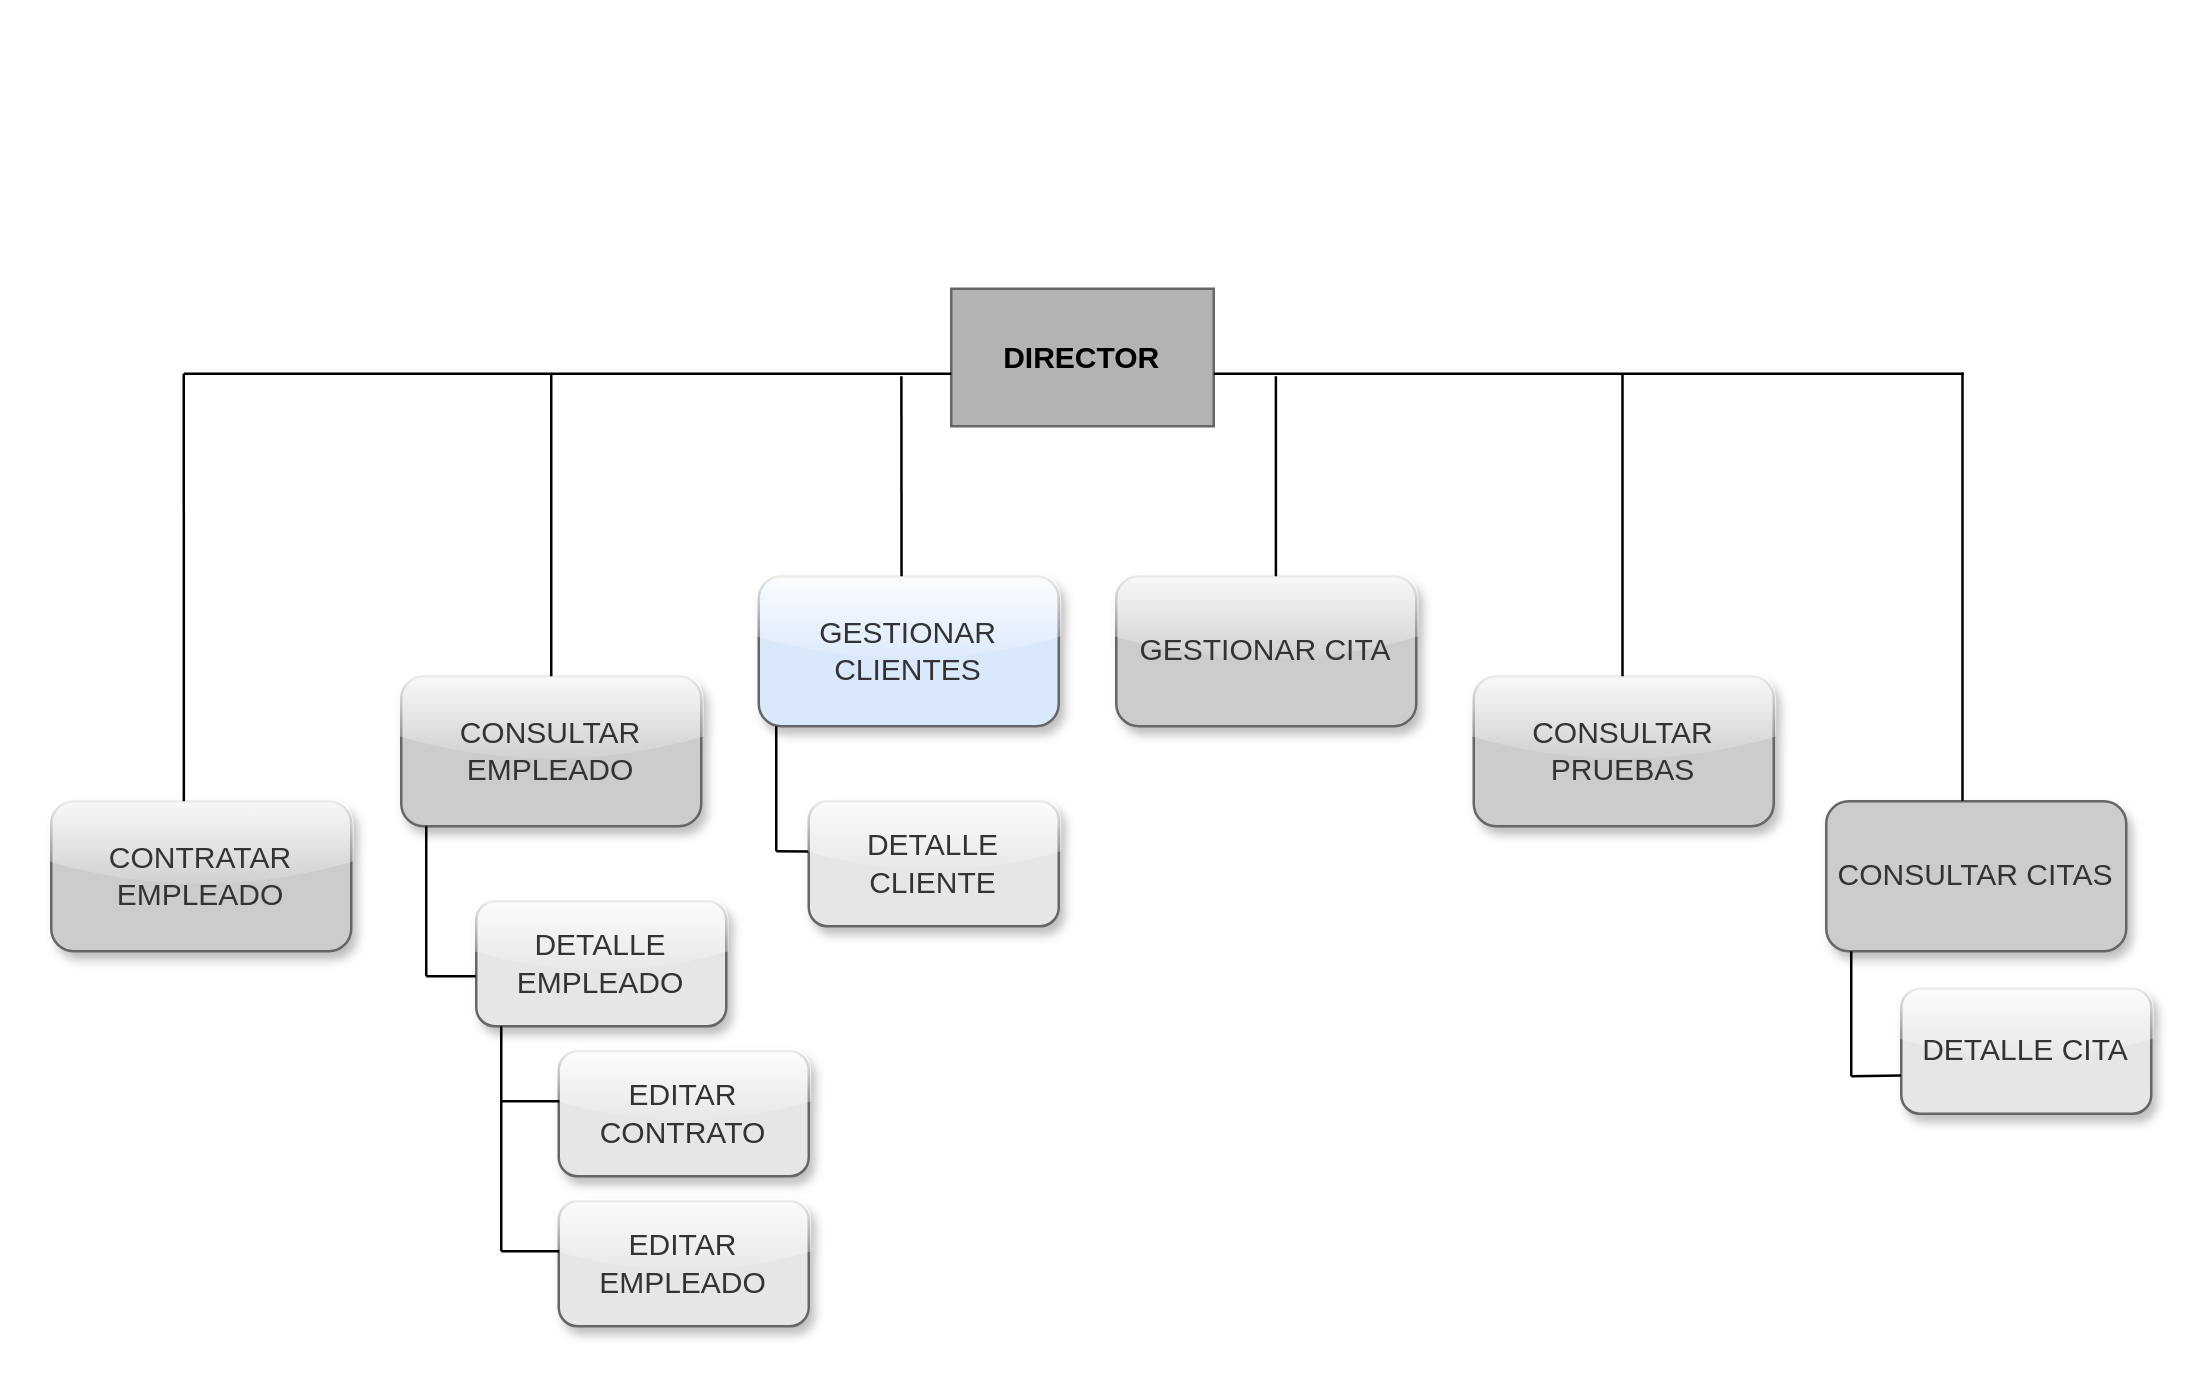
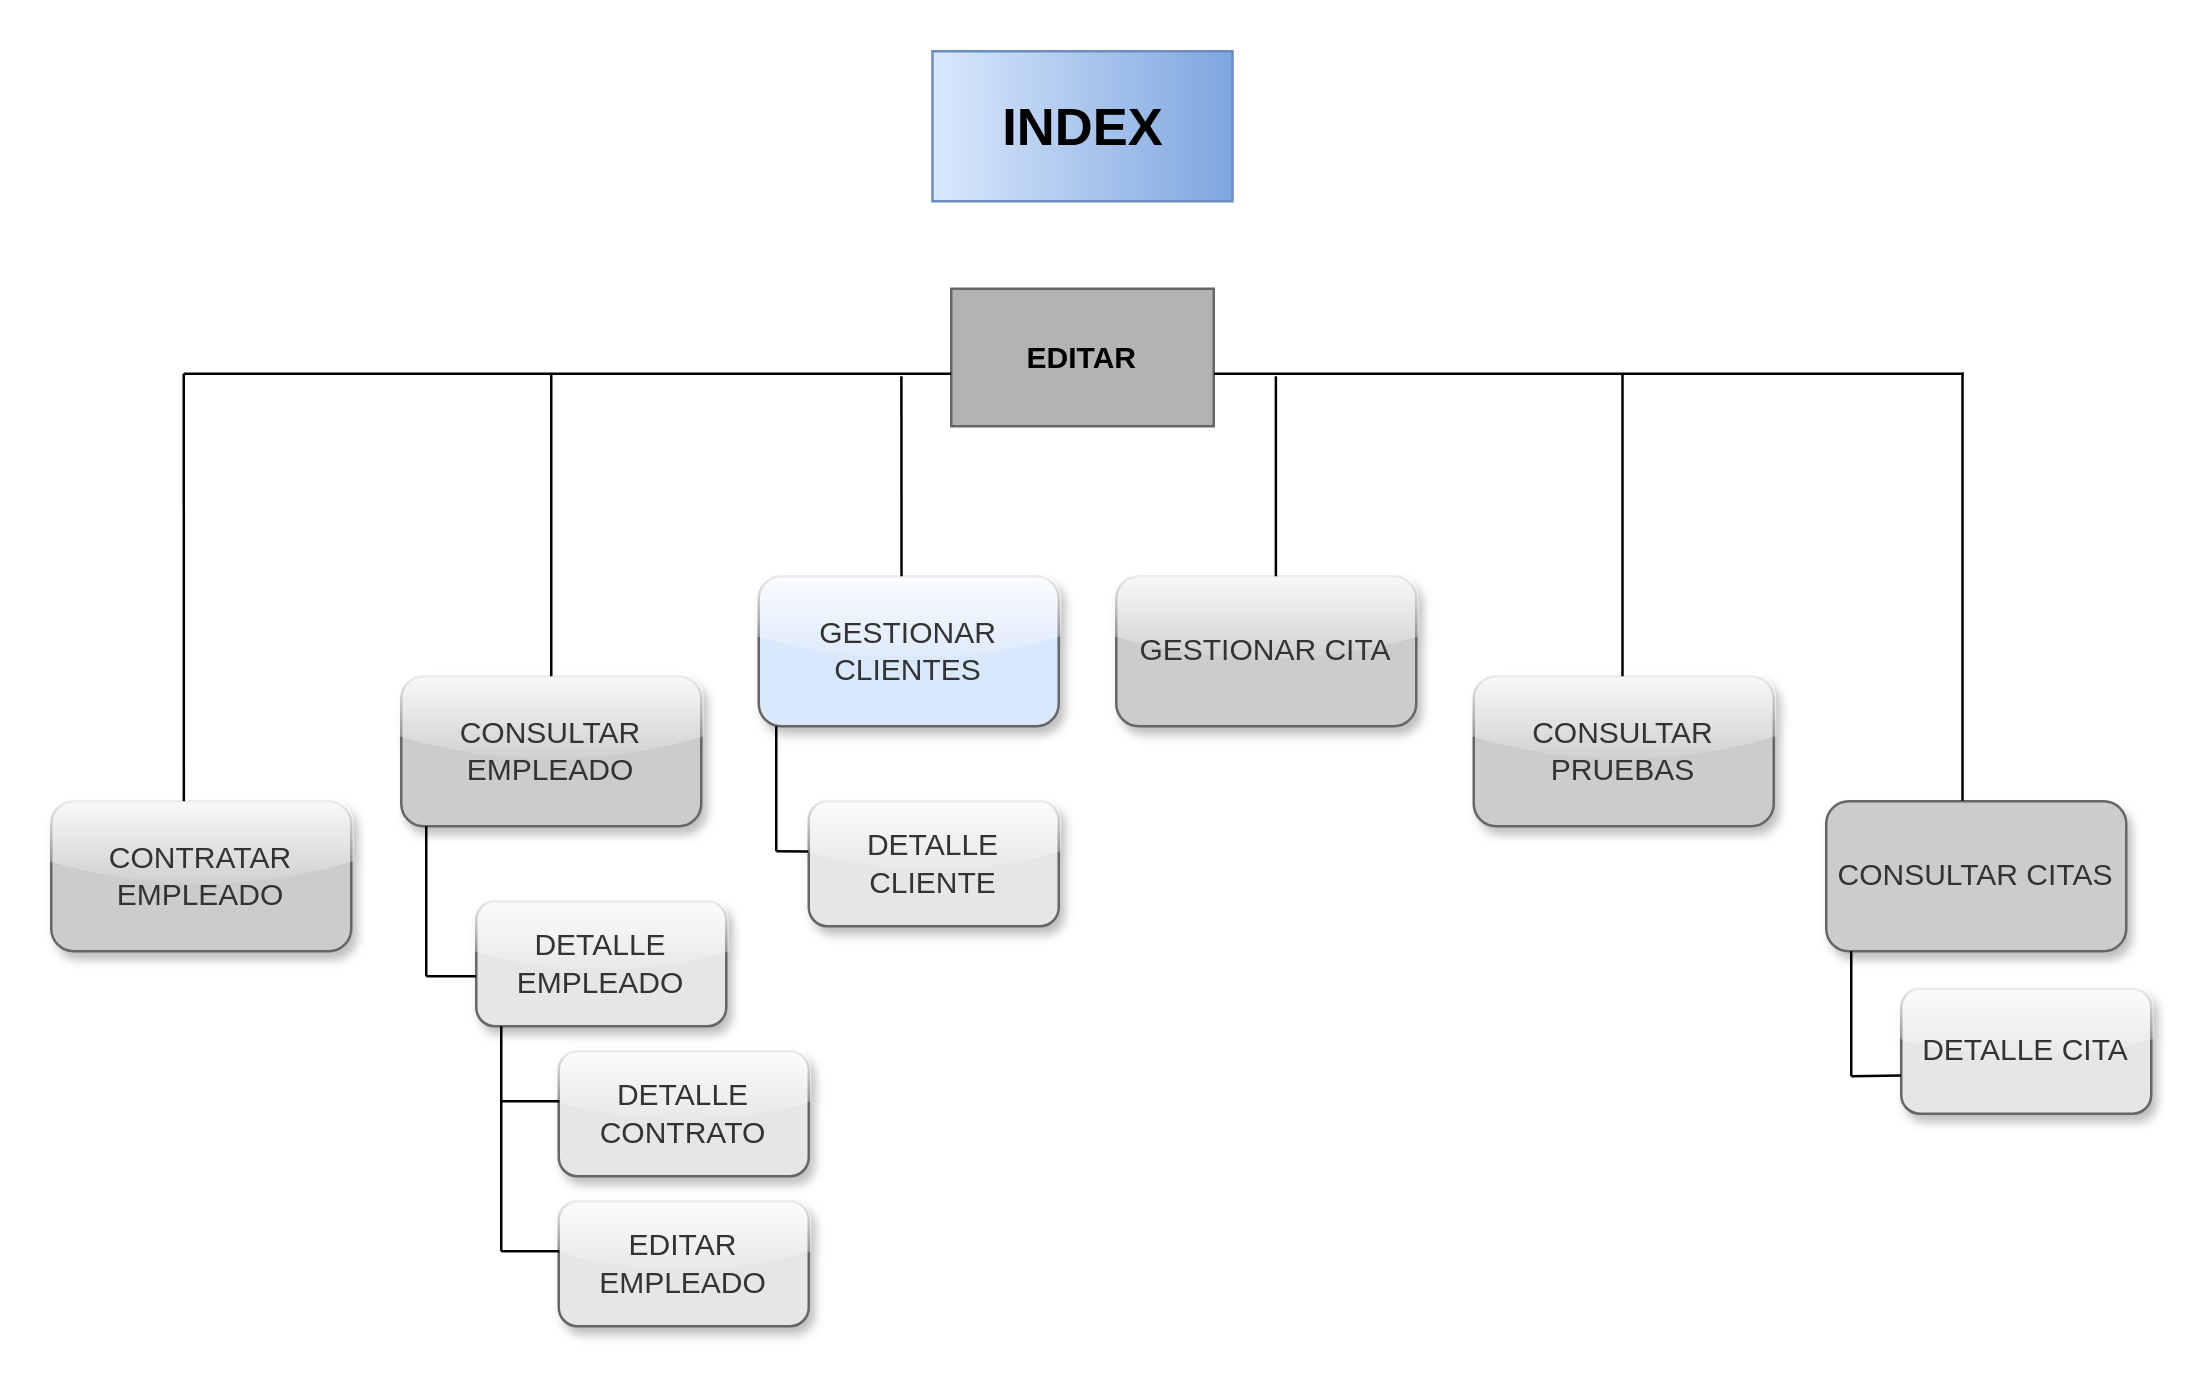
none -> (1083, 126)
(1083, 359) -> (1083, 359)
(684, 1114) -> (684, 1114)
